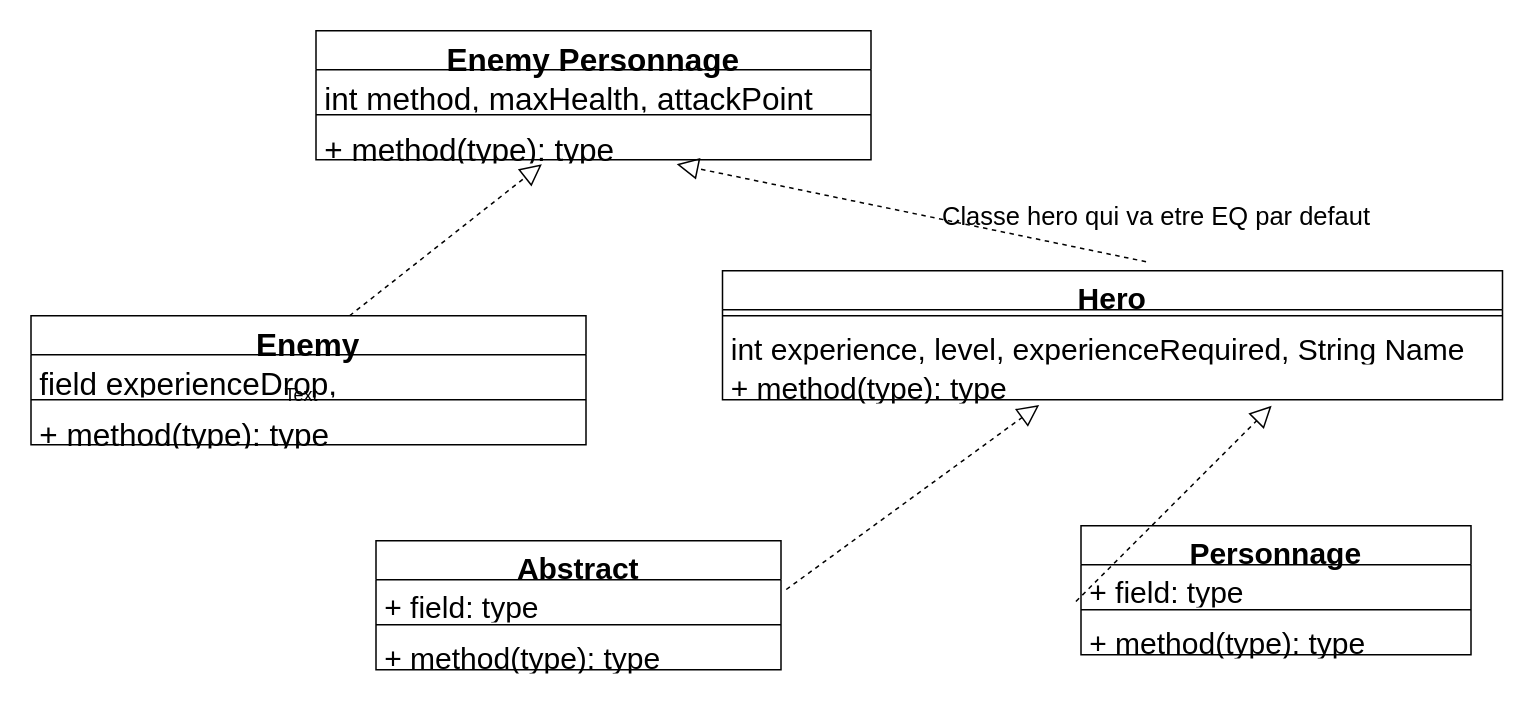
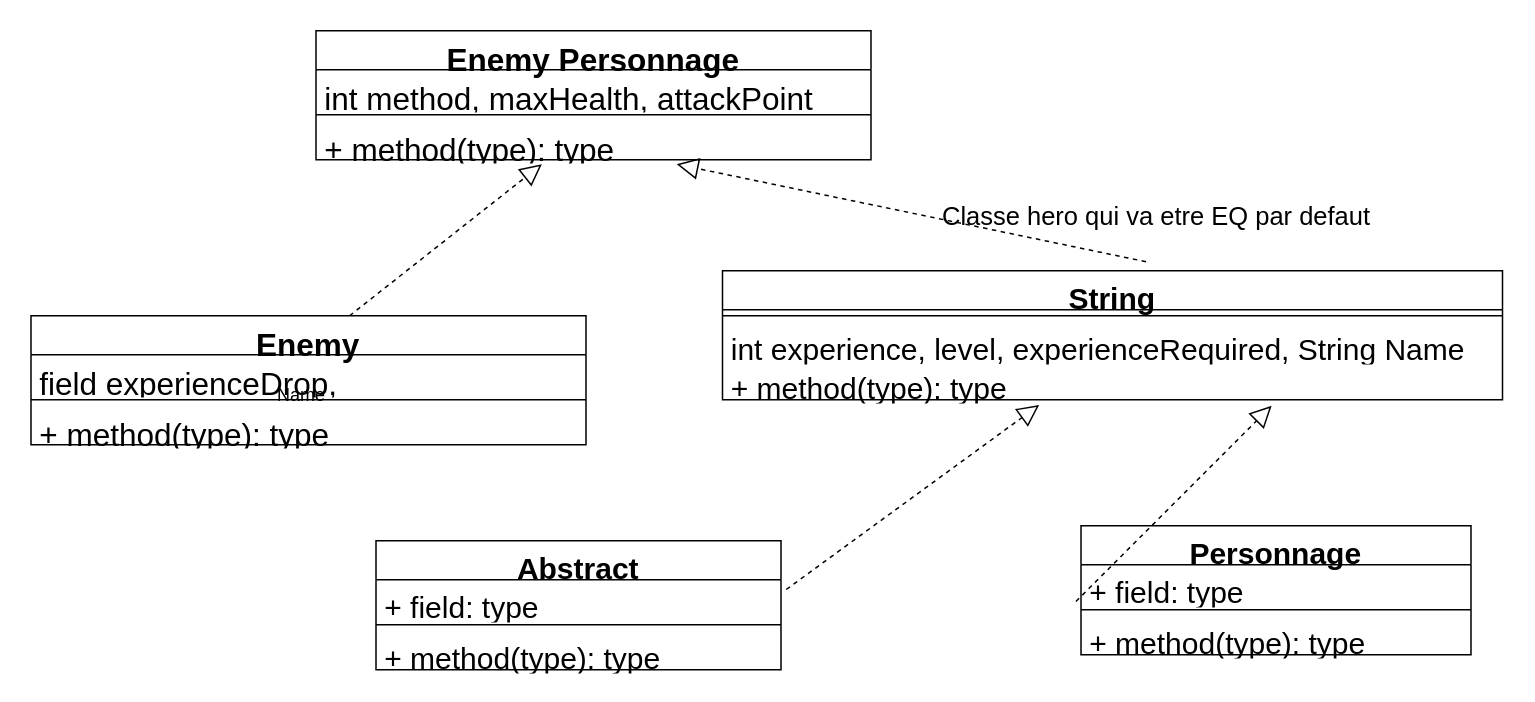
(1112, 299) -> (1112, 299)
(302, 395) -> (302, 395)
